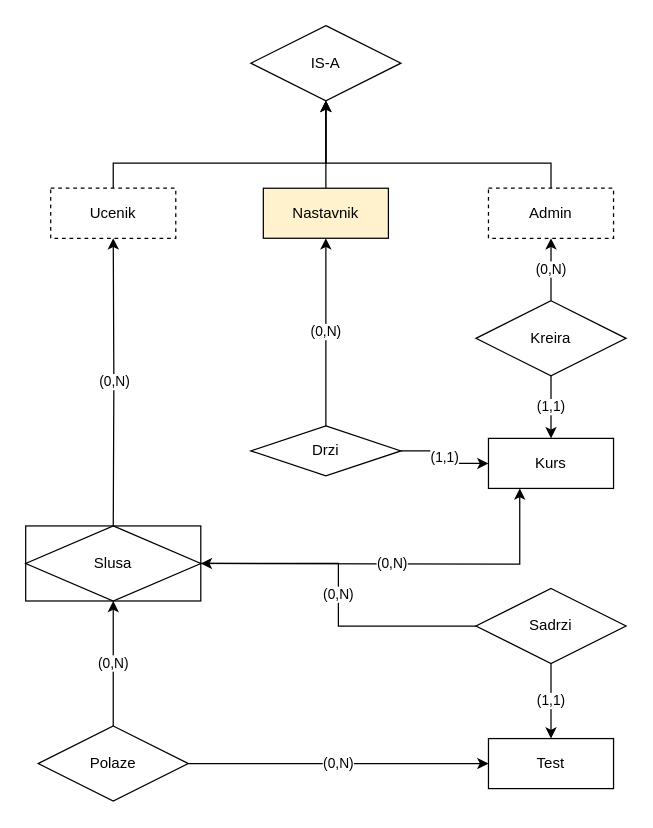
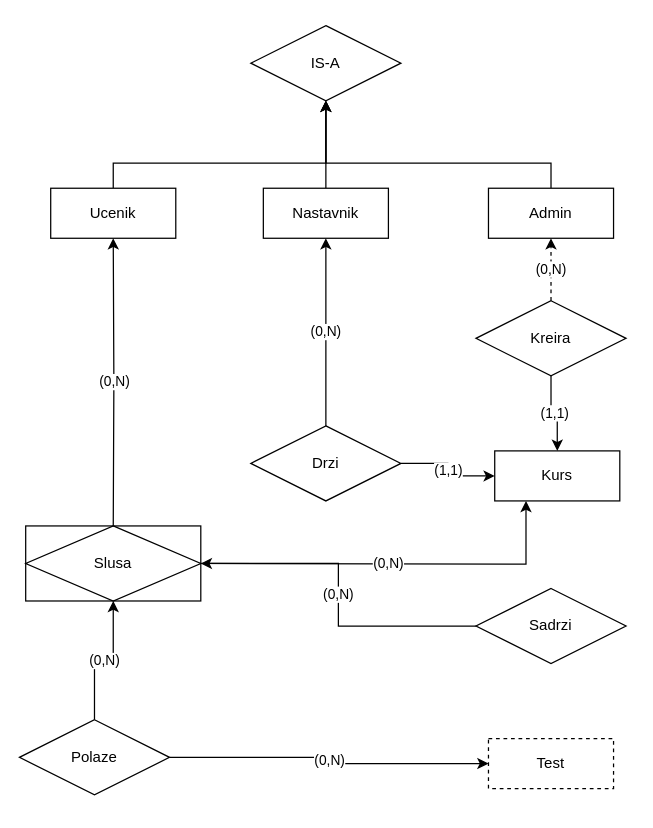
(113, 213) -> (113, 213)
(326, 213) -> (326, 213)
(551, 213) -> (551, 213)
(551, 287) -> (551, 287)
(326, 451) -> (326, 463)
(551, 463) -> (557, 476)
(551, 678) -> none
(113, 763) -> (94, 757)
(551, 763) -> (551, 763)
